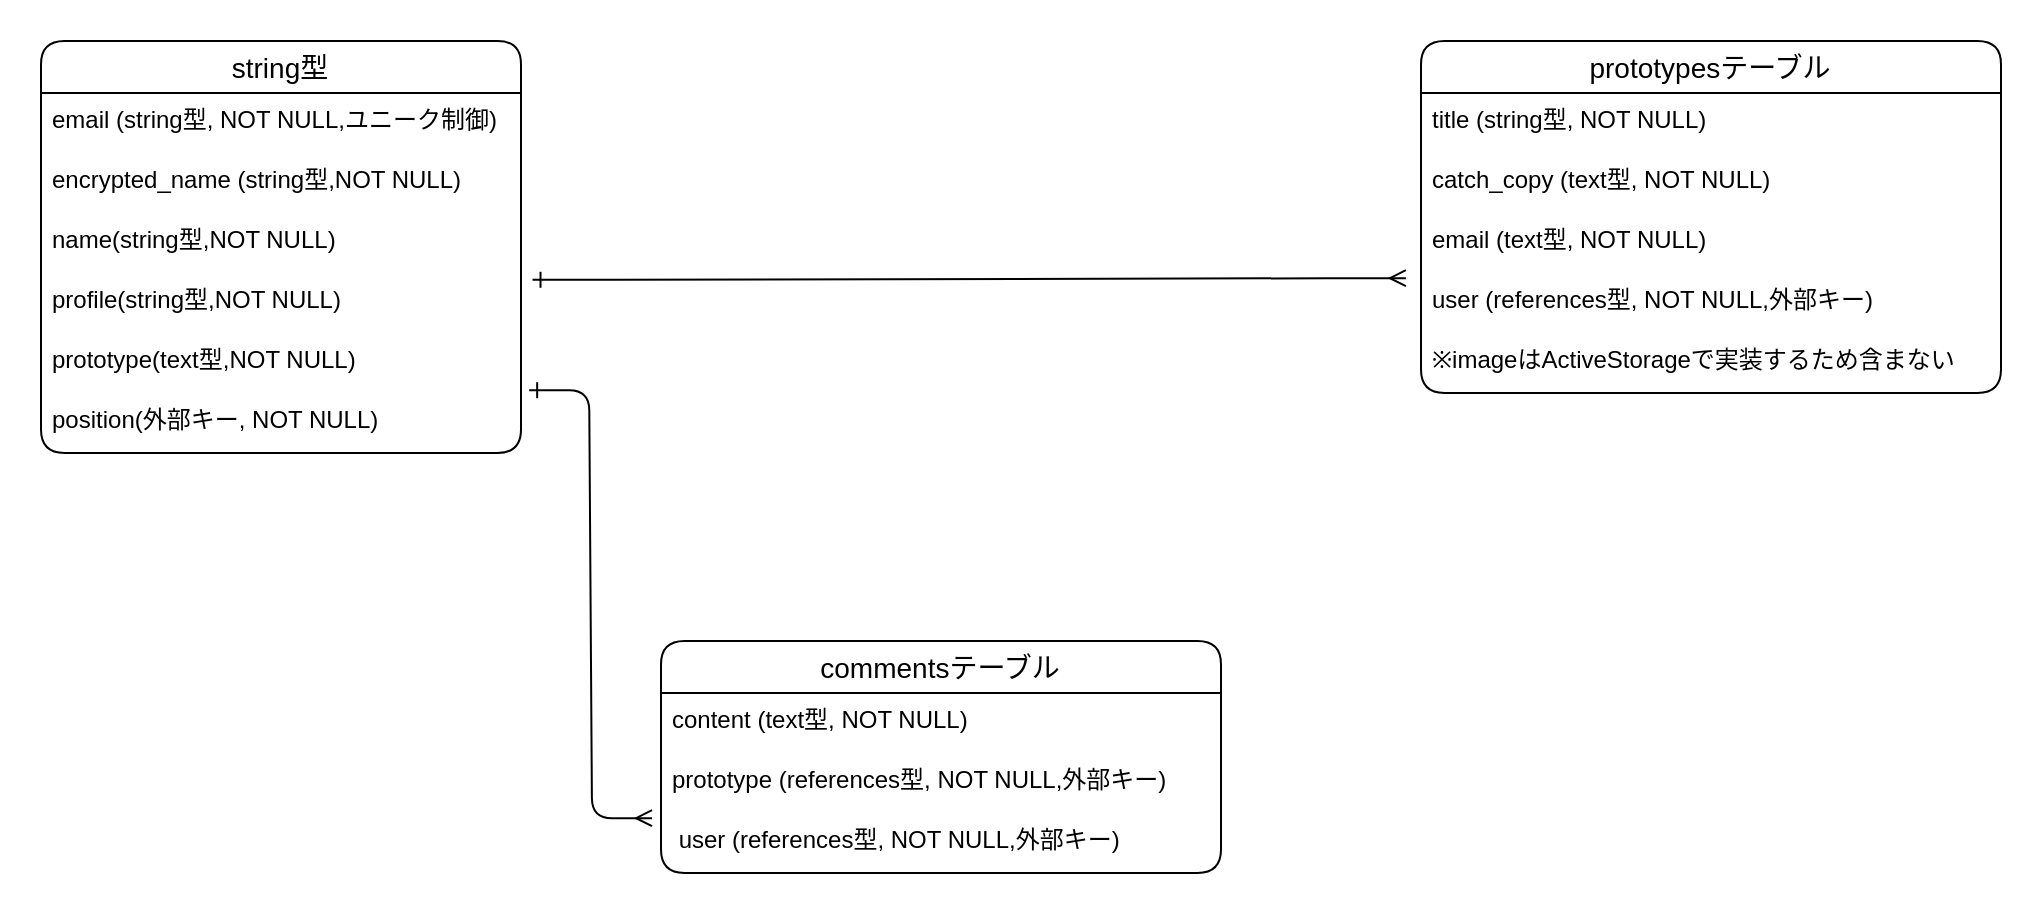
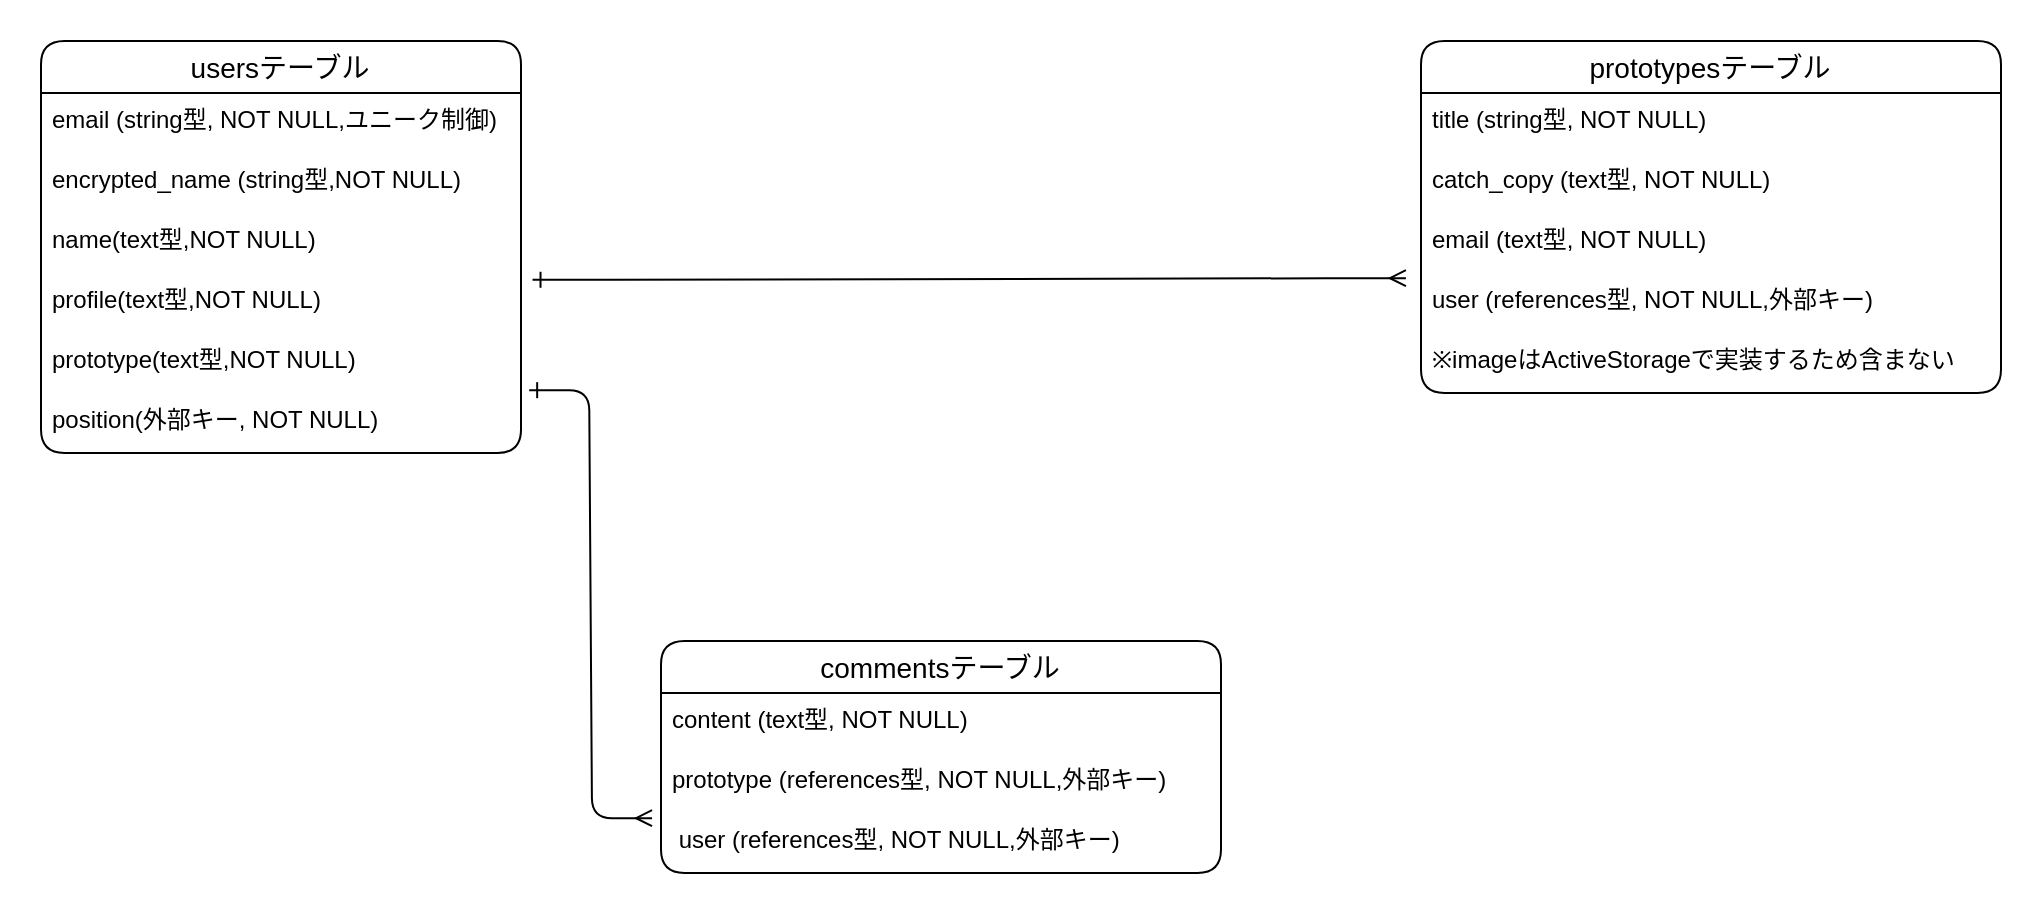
(280, 69) -> (280, 69)
(196, 240) -> (185, 240)
(210, 300) -> (199, 300)
